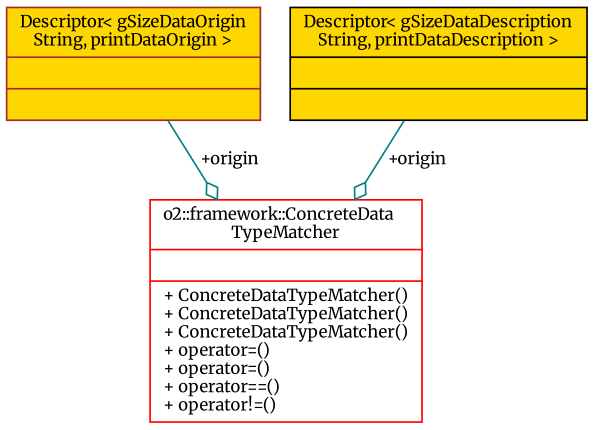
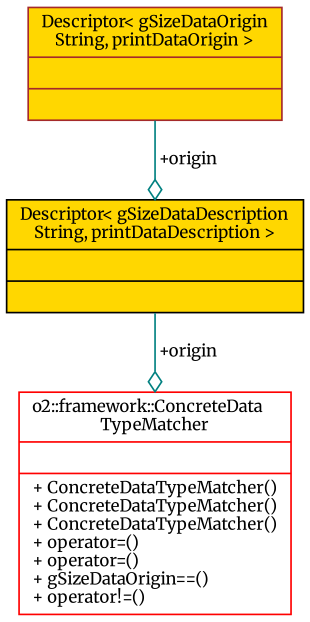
(187, 151) -> (155, 150)
(222, 387) -> (121, 580)
